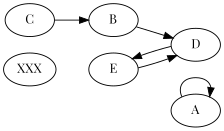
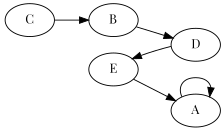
(153, 64) -> (150, 88)
(30, 69) -> none
